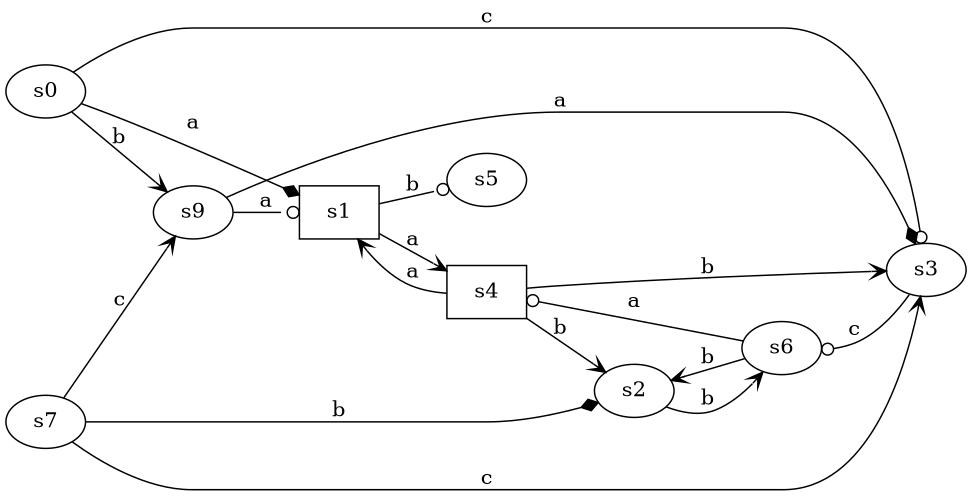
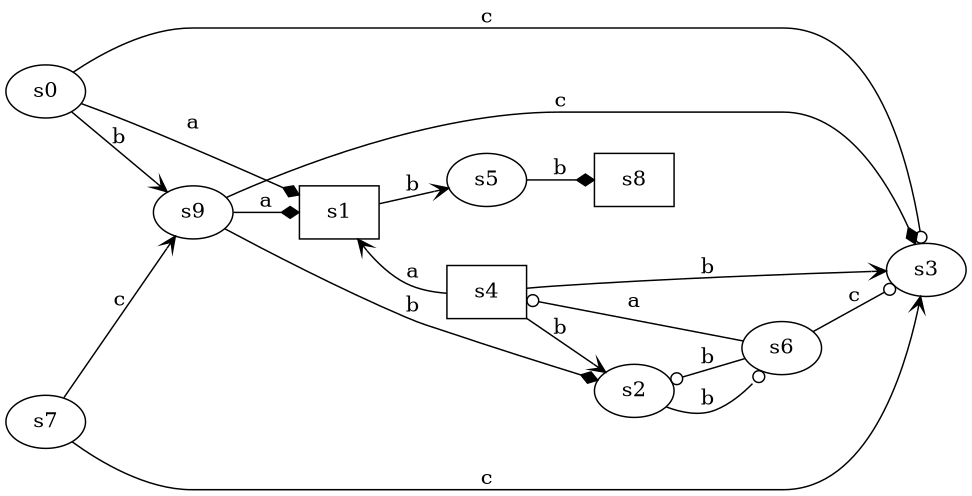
(560, 101) -> (560, 101)
none -> (634, 180)
(407, 198) -> (407, 198)
(257, 212) -> (257, 212)
(406, 249) -> none
(877, 330) -> (849, 312)
(714, 368) -> (714, 368)
(713, 411) -> (713, 411)
(334, 422) -> (398, 314)
